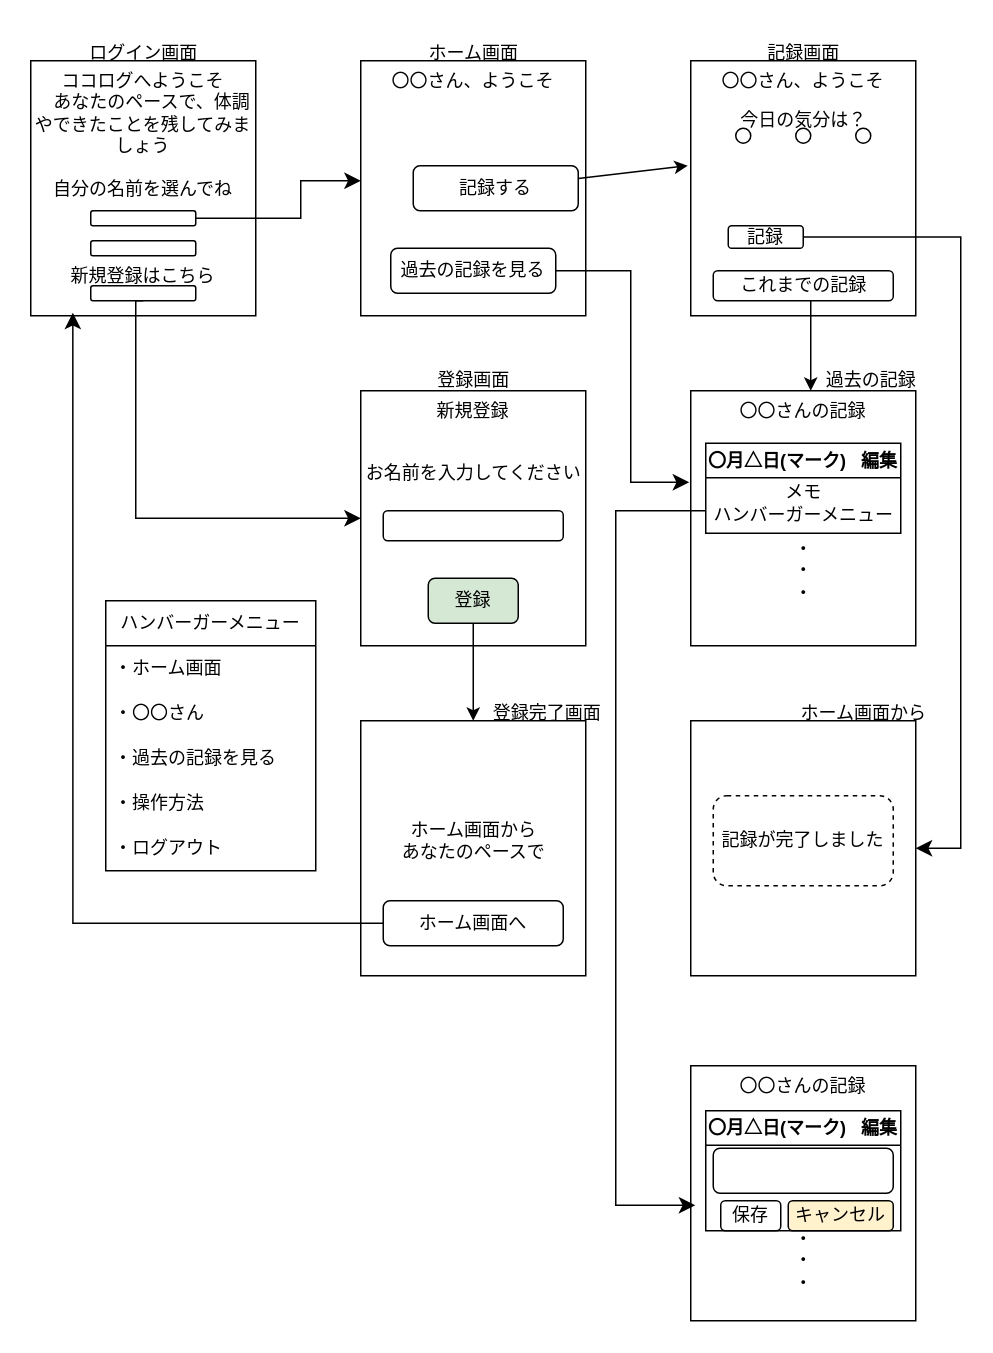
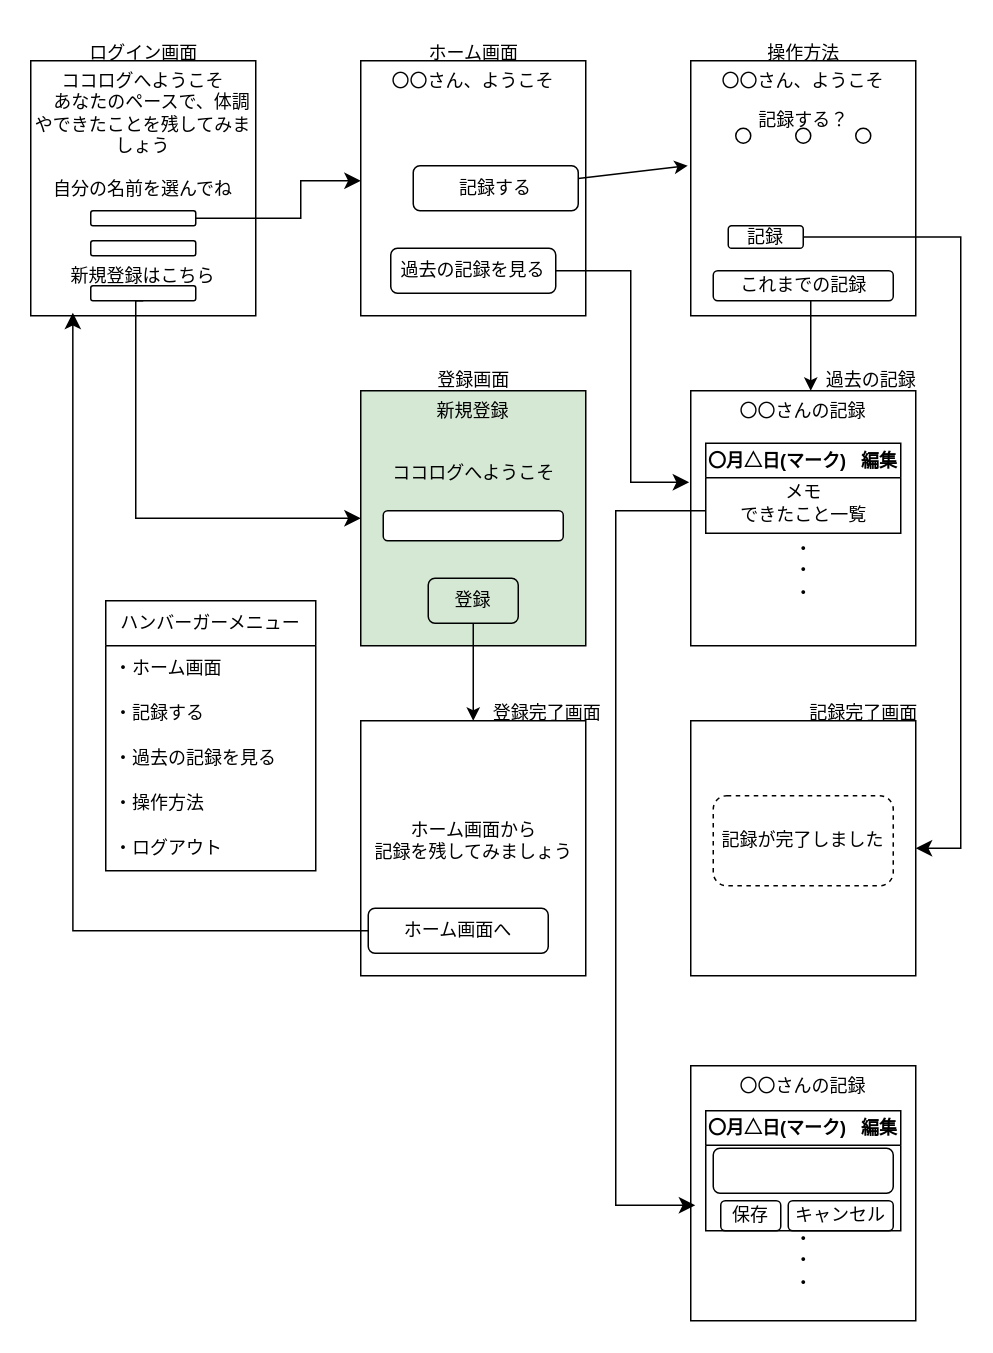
(804, 53) -> (804, 53)
(804, 121) -> (804, 121)
(473, 412) -> (473, 412)
(474, 473) -> (474, 473)
(804, 503) -> (804, 503)
(160, 713) -> (160, 713)
(864, 713) -> (864, 713)
(474, 841) -> (474, 841)
(473, 923) -> (458, 931)
(841, 1216) -> (841, 1216)
